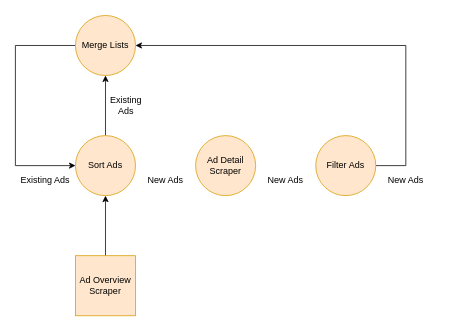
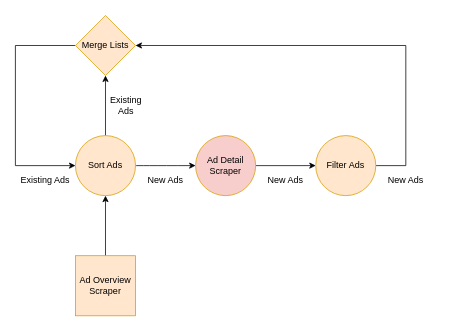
(105, 45) -> (105, 45)
none -> (163, 165)
(225, 165) -> (225, 165)
none -> (282, 165)
